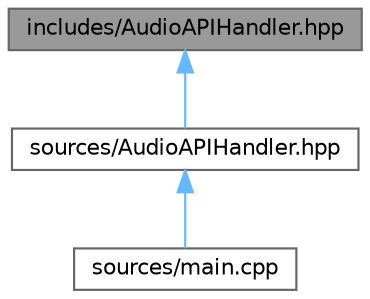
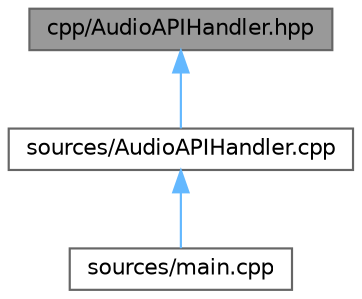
(185, 29) -> (181, 29)
(185, 149) -> (181, 149)
